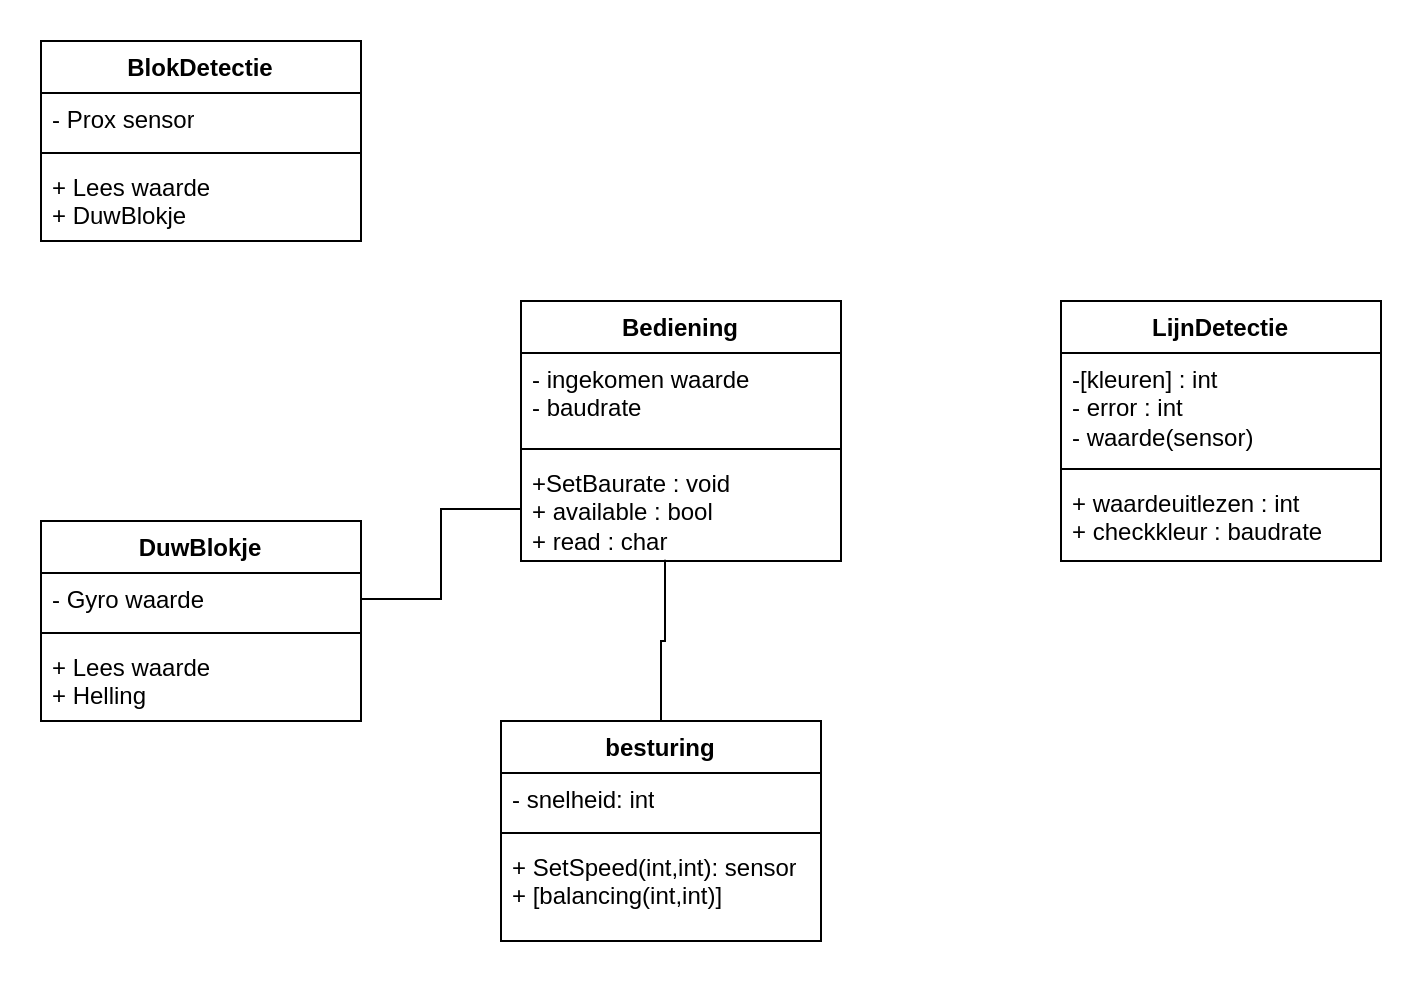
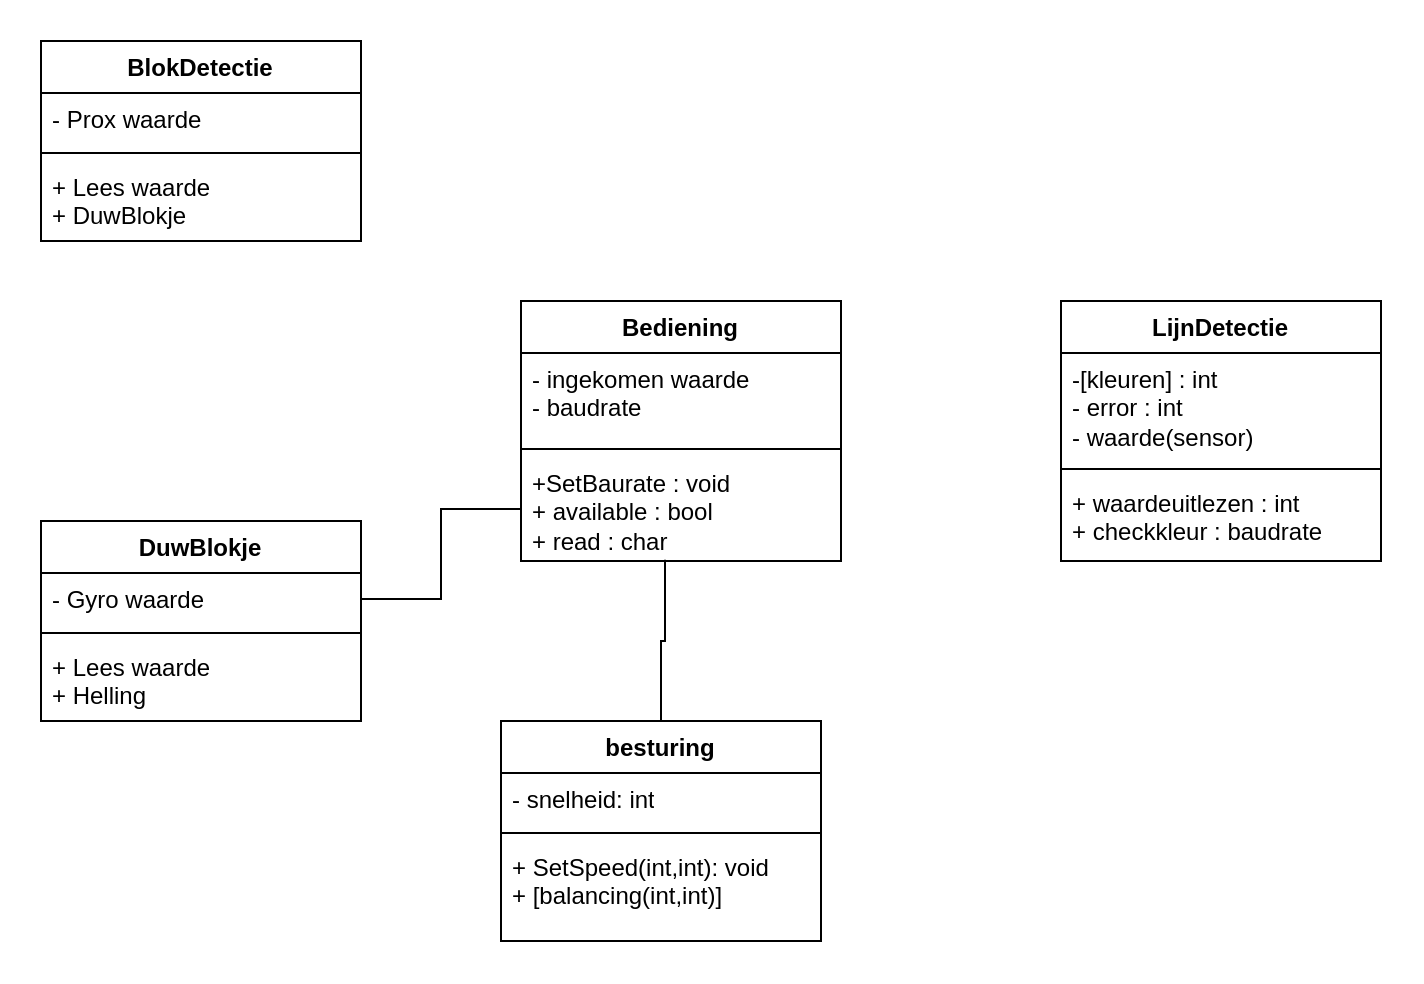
(134, 121) -> (134, 121)
(663, 898) -> (659, 884)
